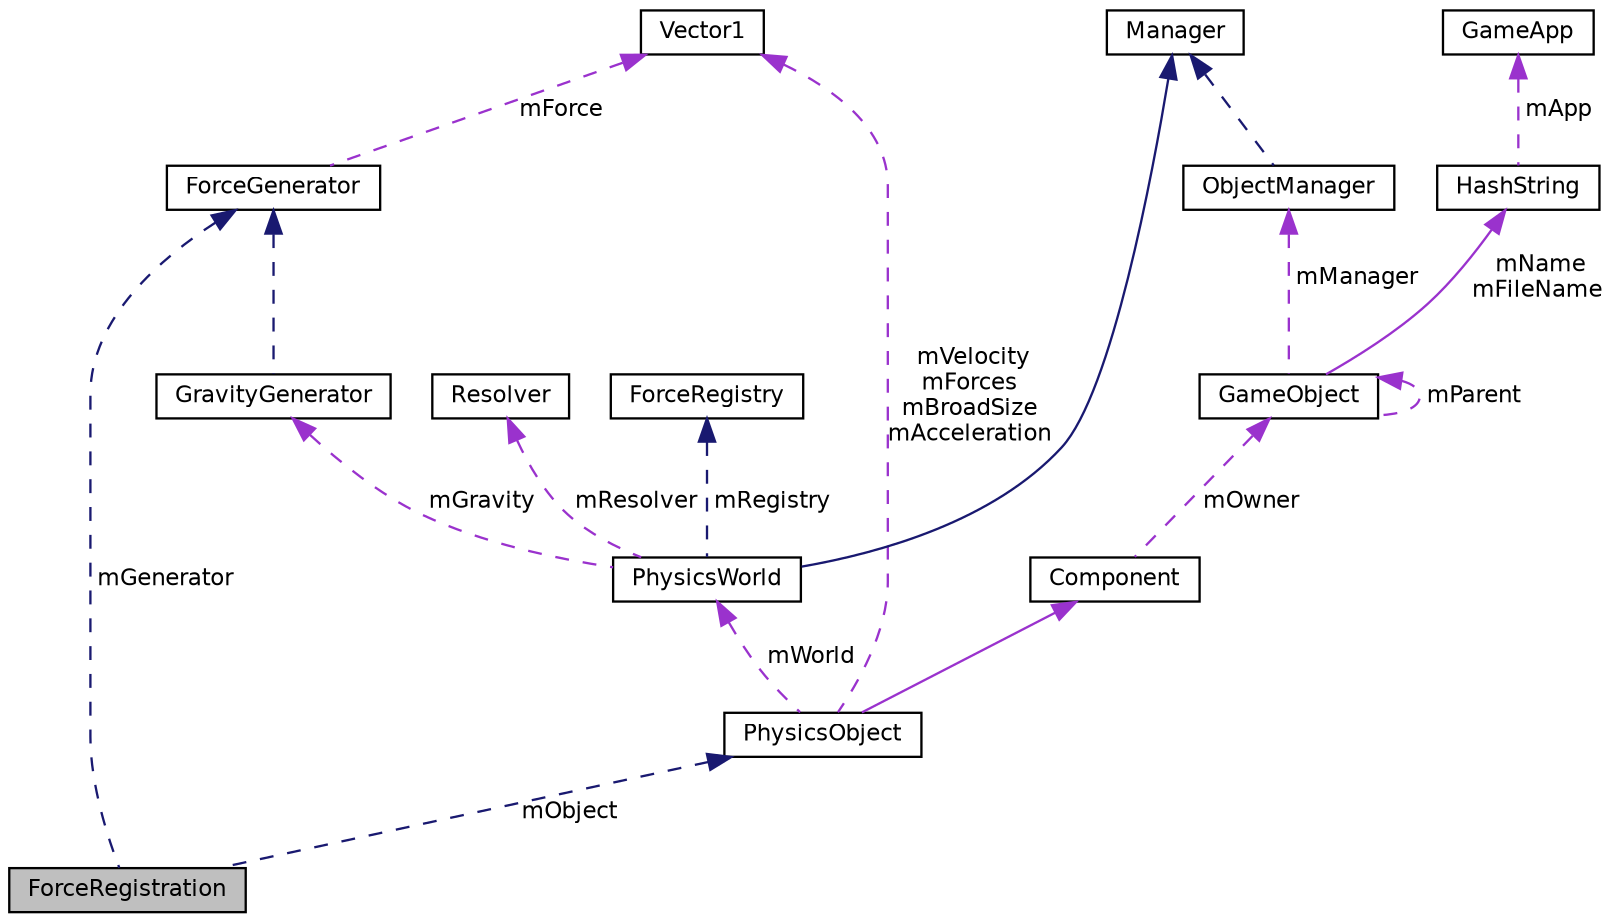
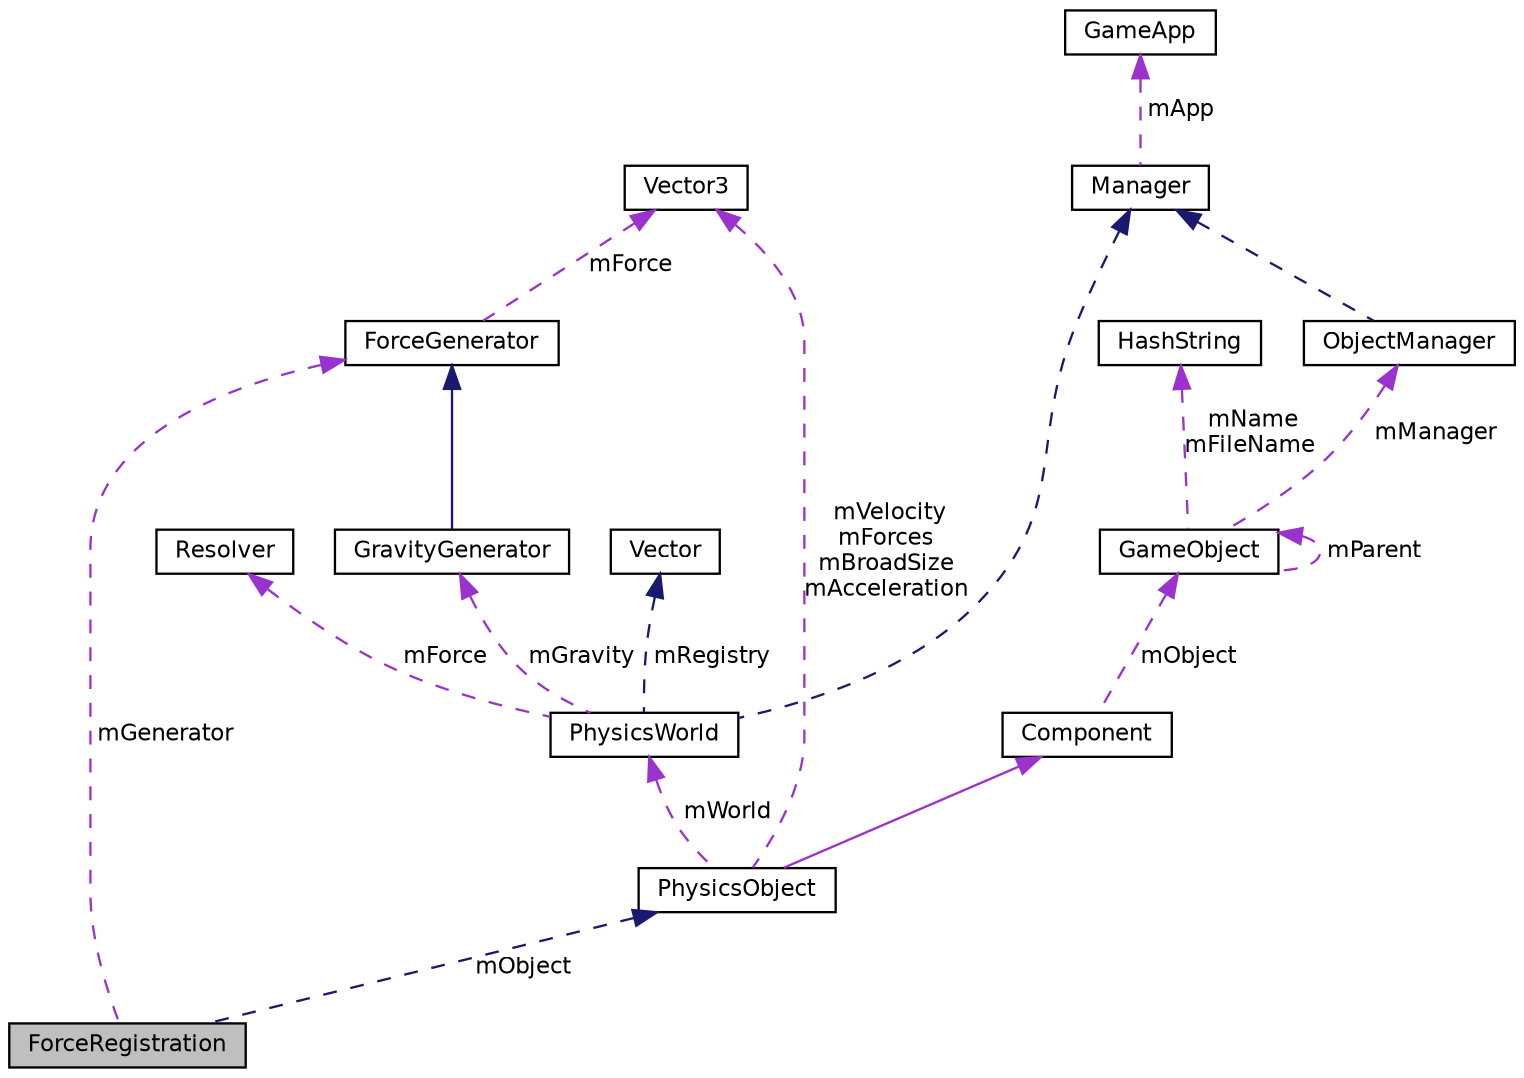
(702, 32) -> (686, 188)
(1518, 122) -> (1140, 122)
(274, 304) -> (452, 459)
(1418, 312) -> (1185, 459)
(707, 396) -> (665, 552)
(1086, 406) -> (1018, 549)
(633, 502) -> (443, 657)
(1248, 502) -> (1186, 657)
(90, 522) -> (90, 629)
